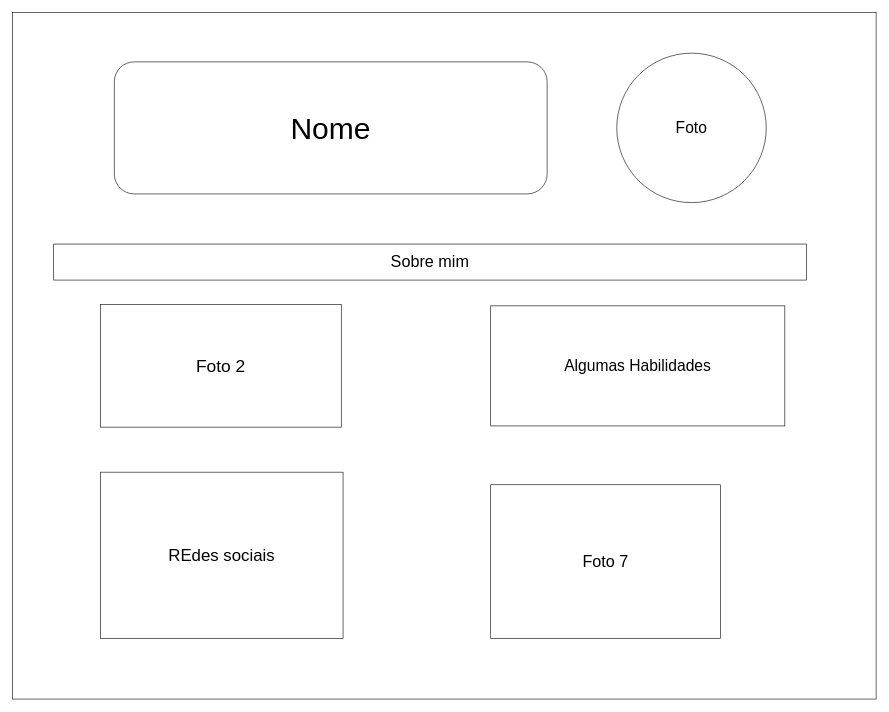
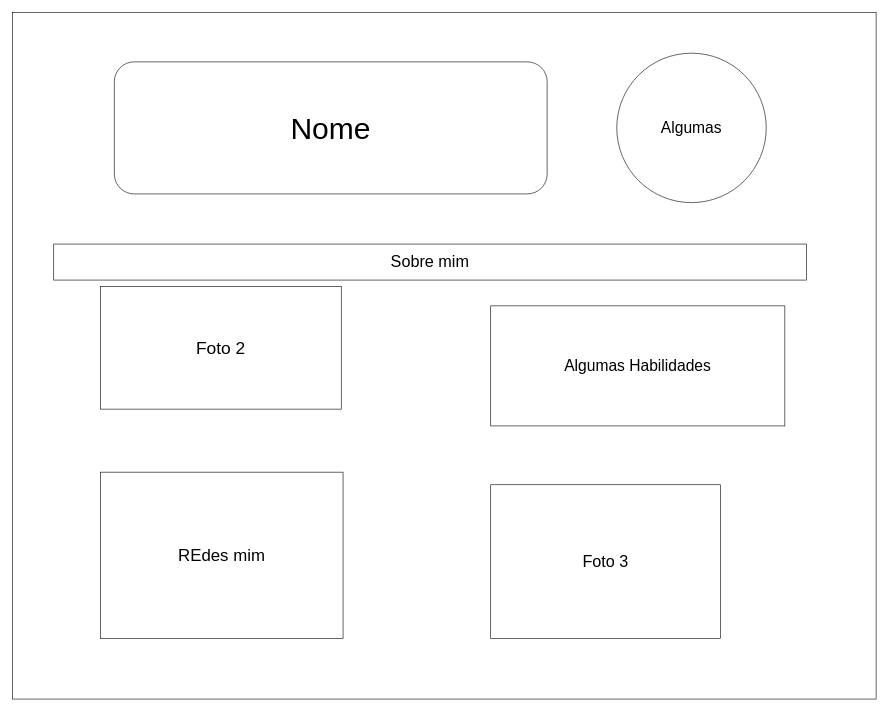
(691, 128) -> (691, 128)
(221, 366) -> (221, 348)
(222, 555) -> (222, 555)
(605, 561) -> (605, 561)
